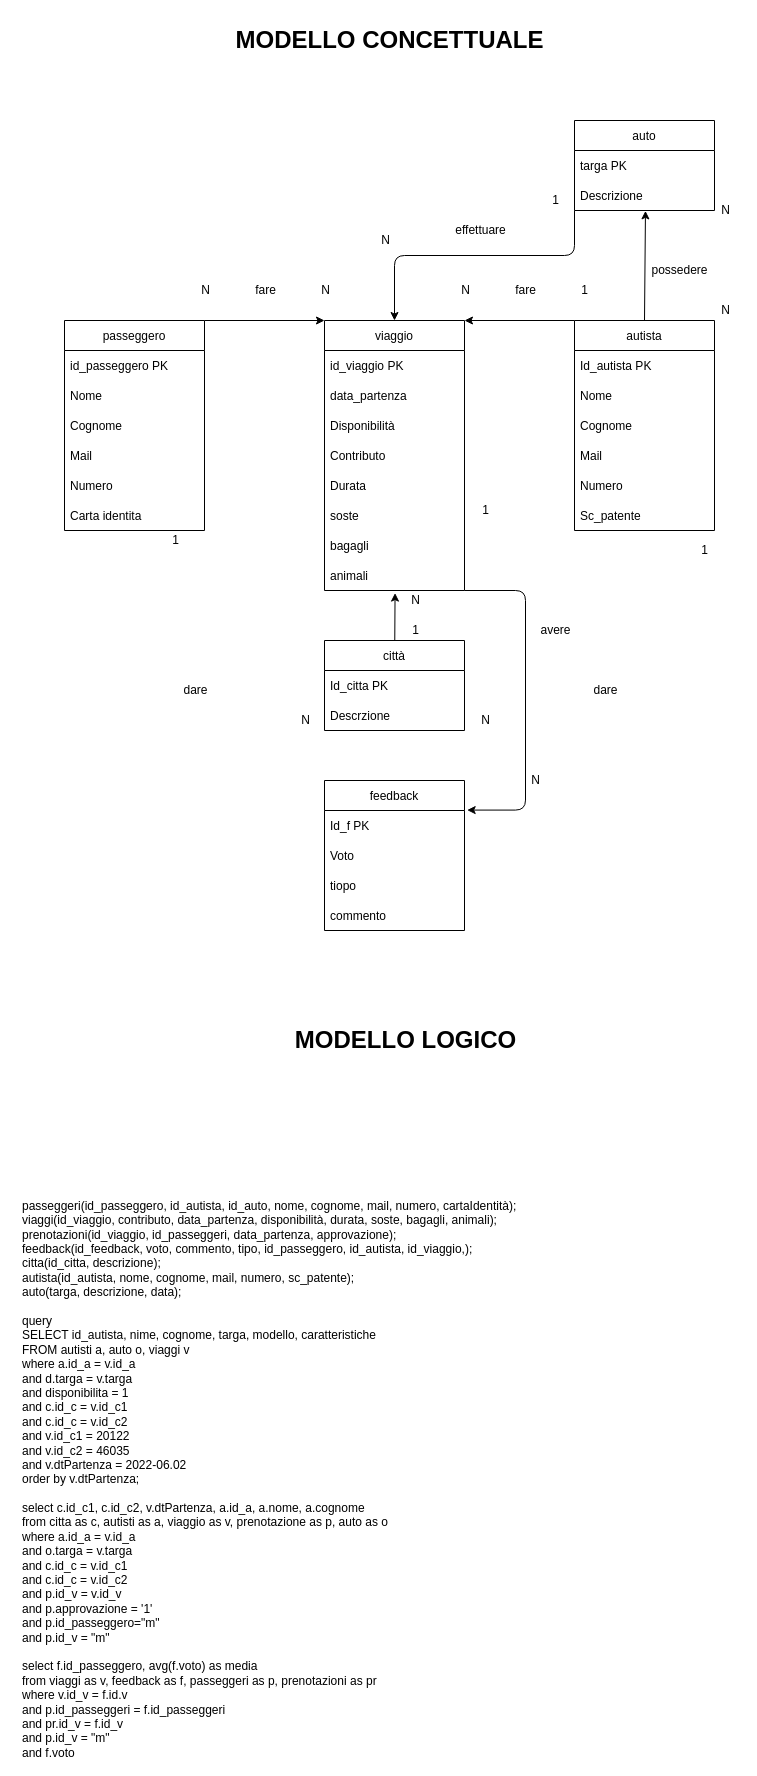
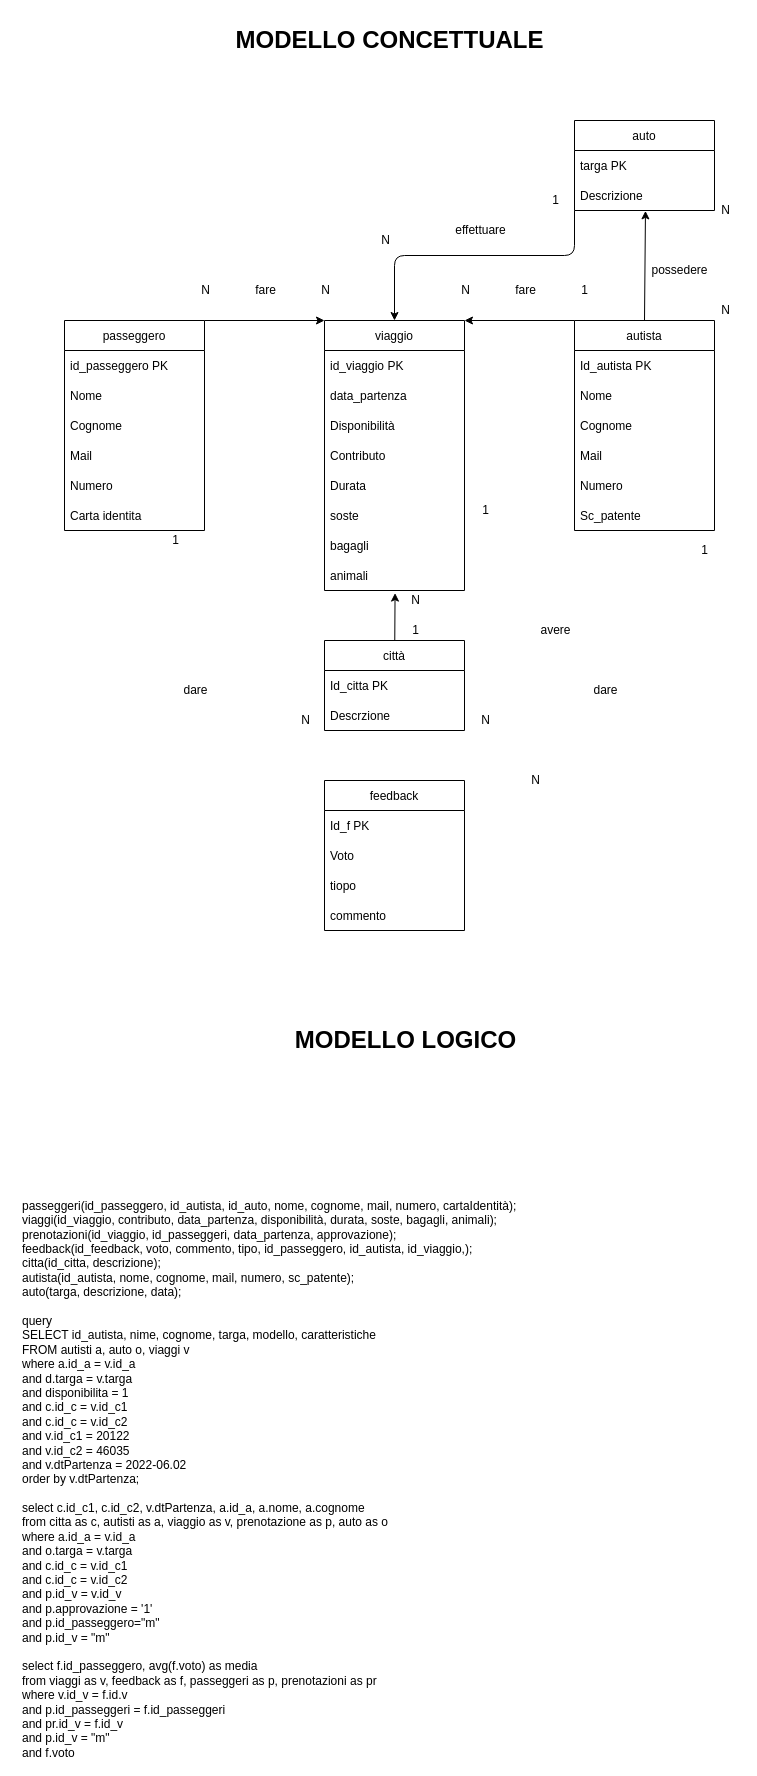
(526, 696) -> none
